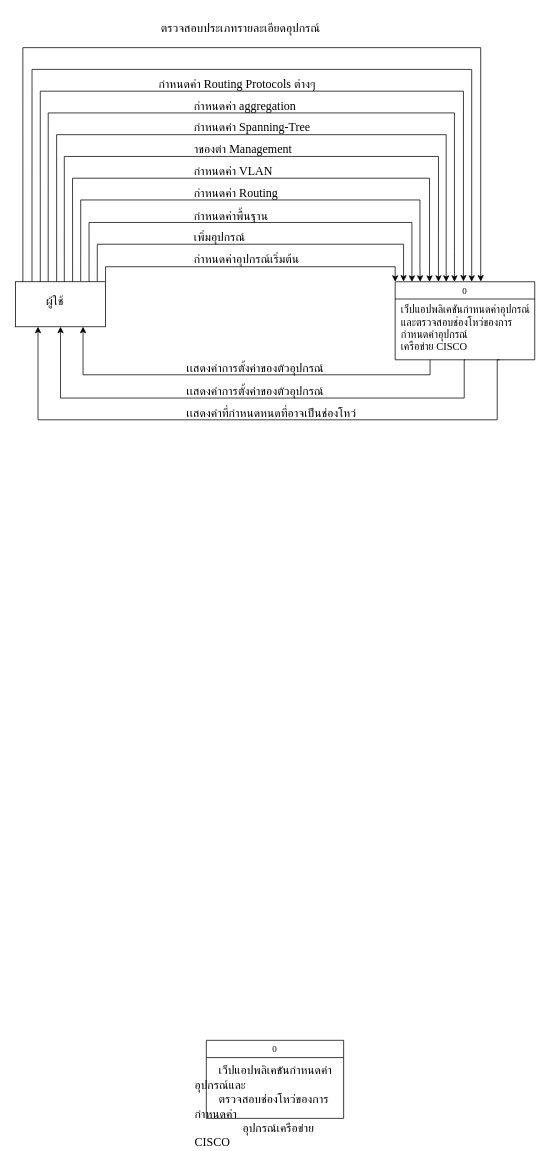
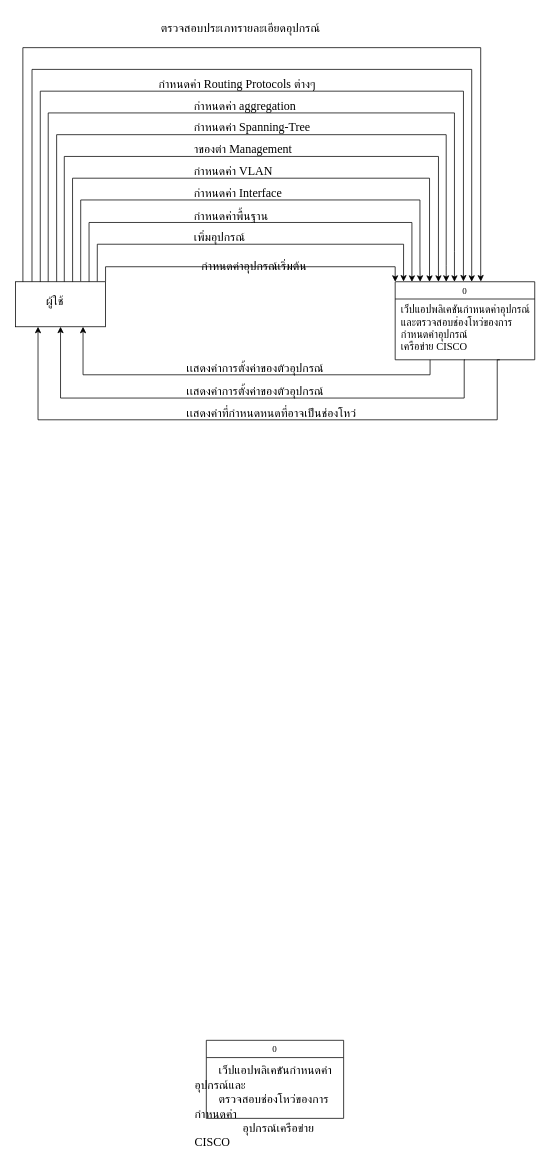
(232, 191) -> (238, 191)
(258, 256) -> (266, 263)
